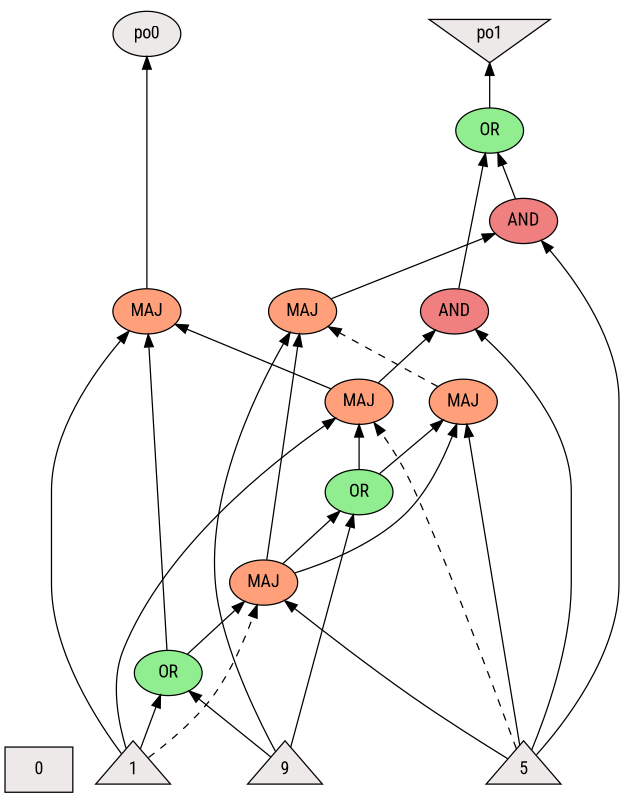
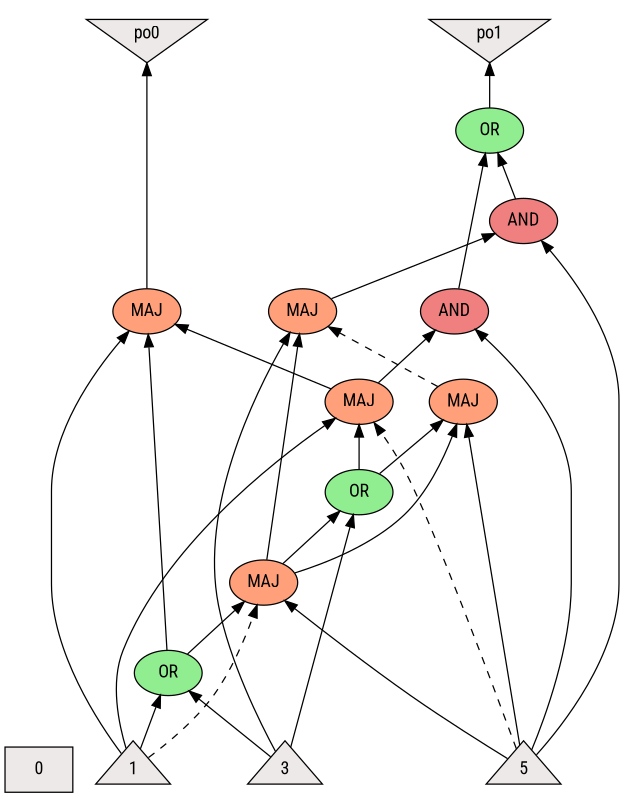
(147, 34) -> (147, 34)
(285, 770) -> (285, 770)
